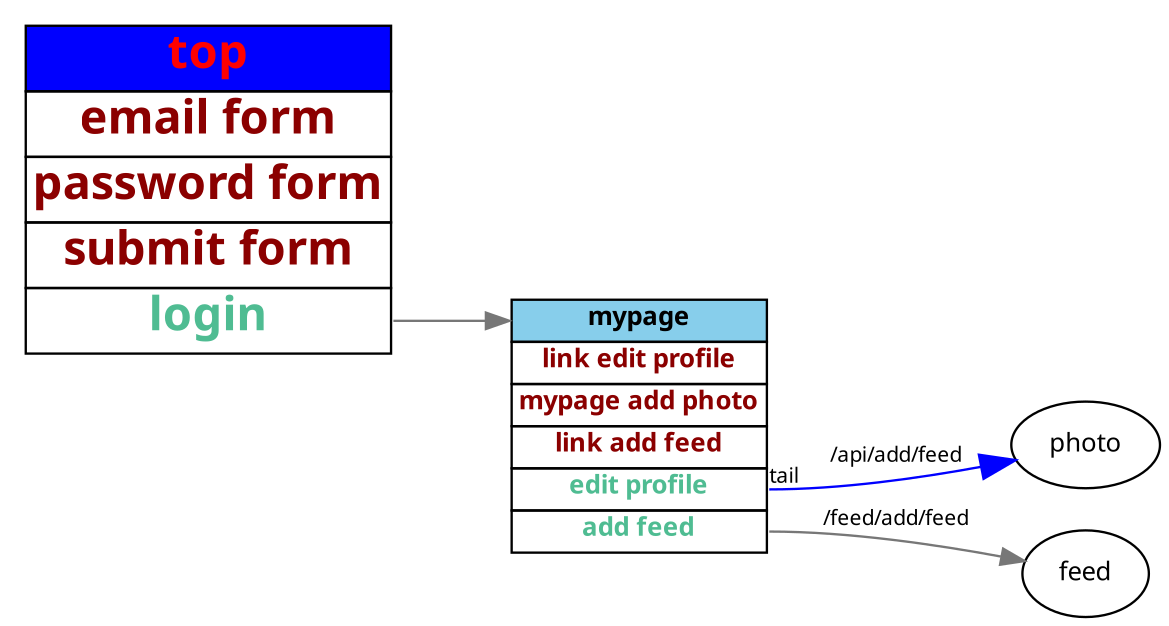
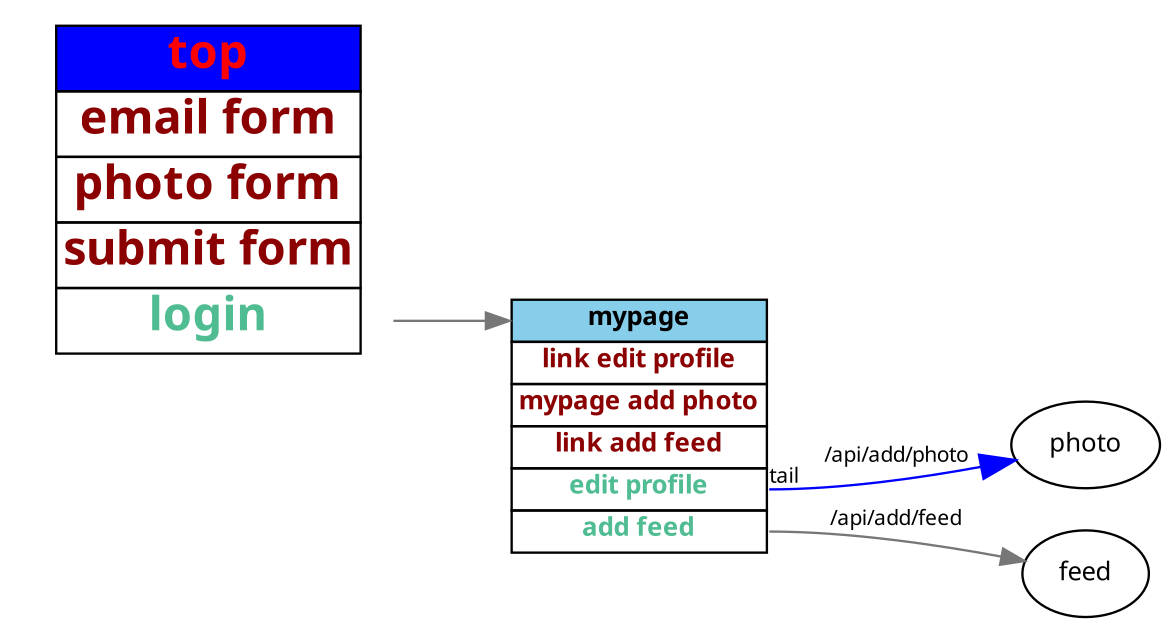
(208, 185) -> (208, 185)
(897, 457) -> (897, 457)
(897, 520) -> (897, 520)
